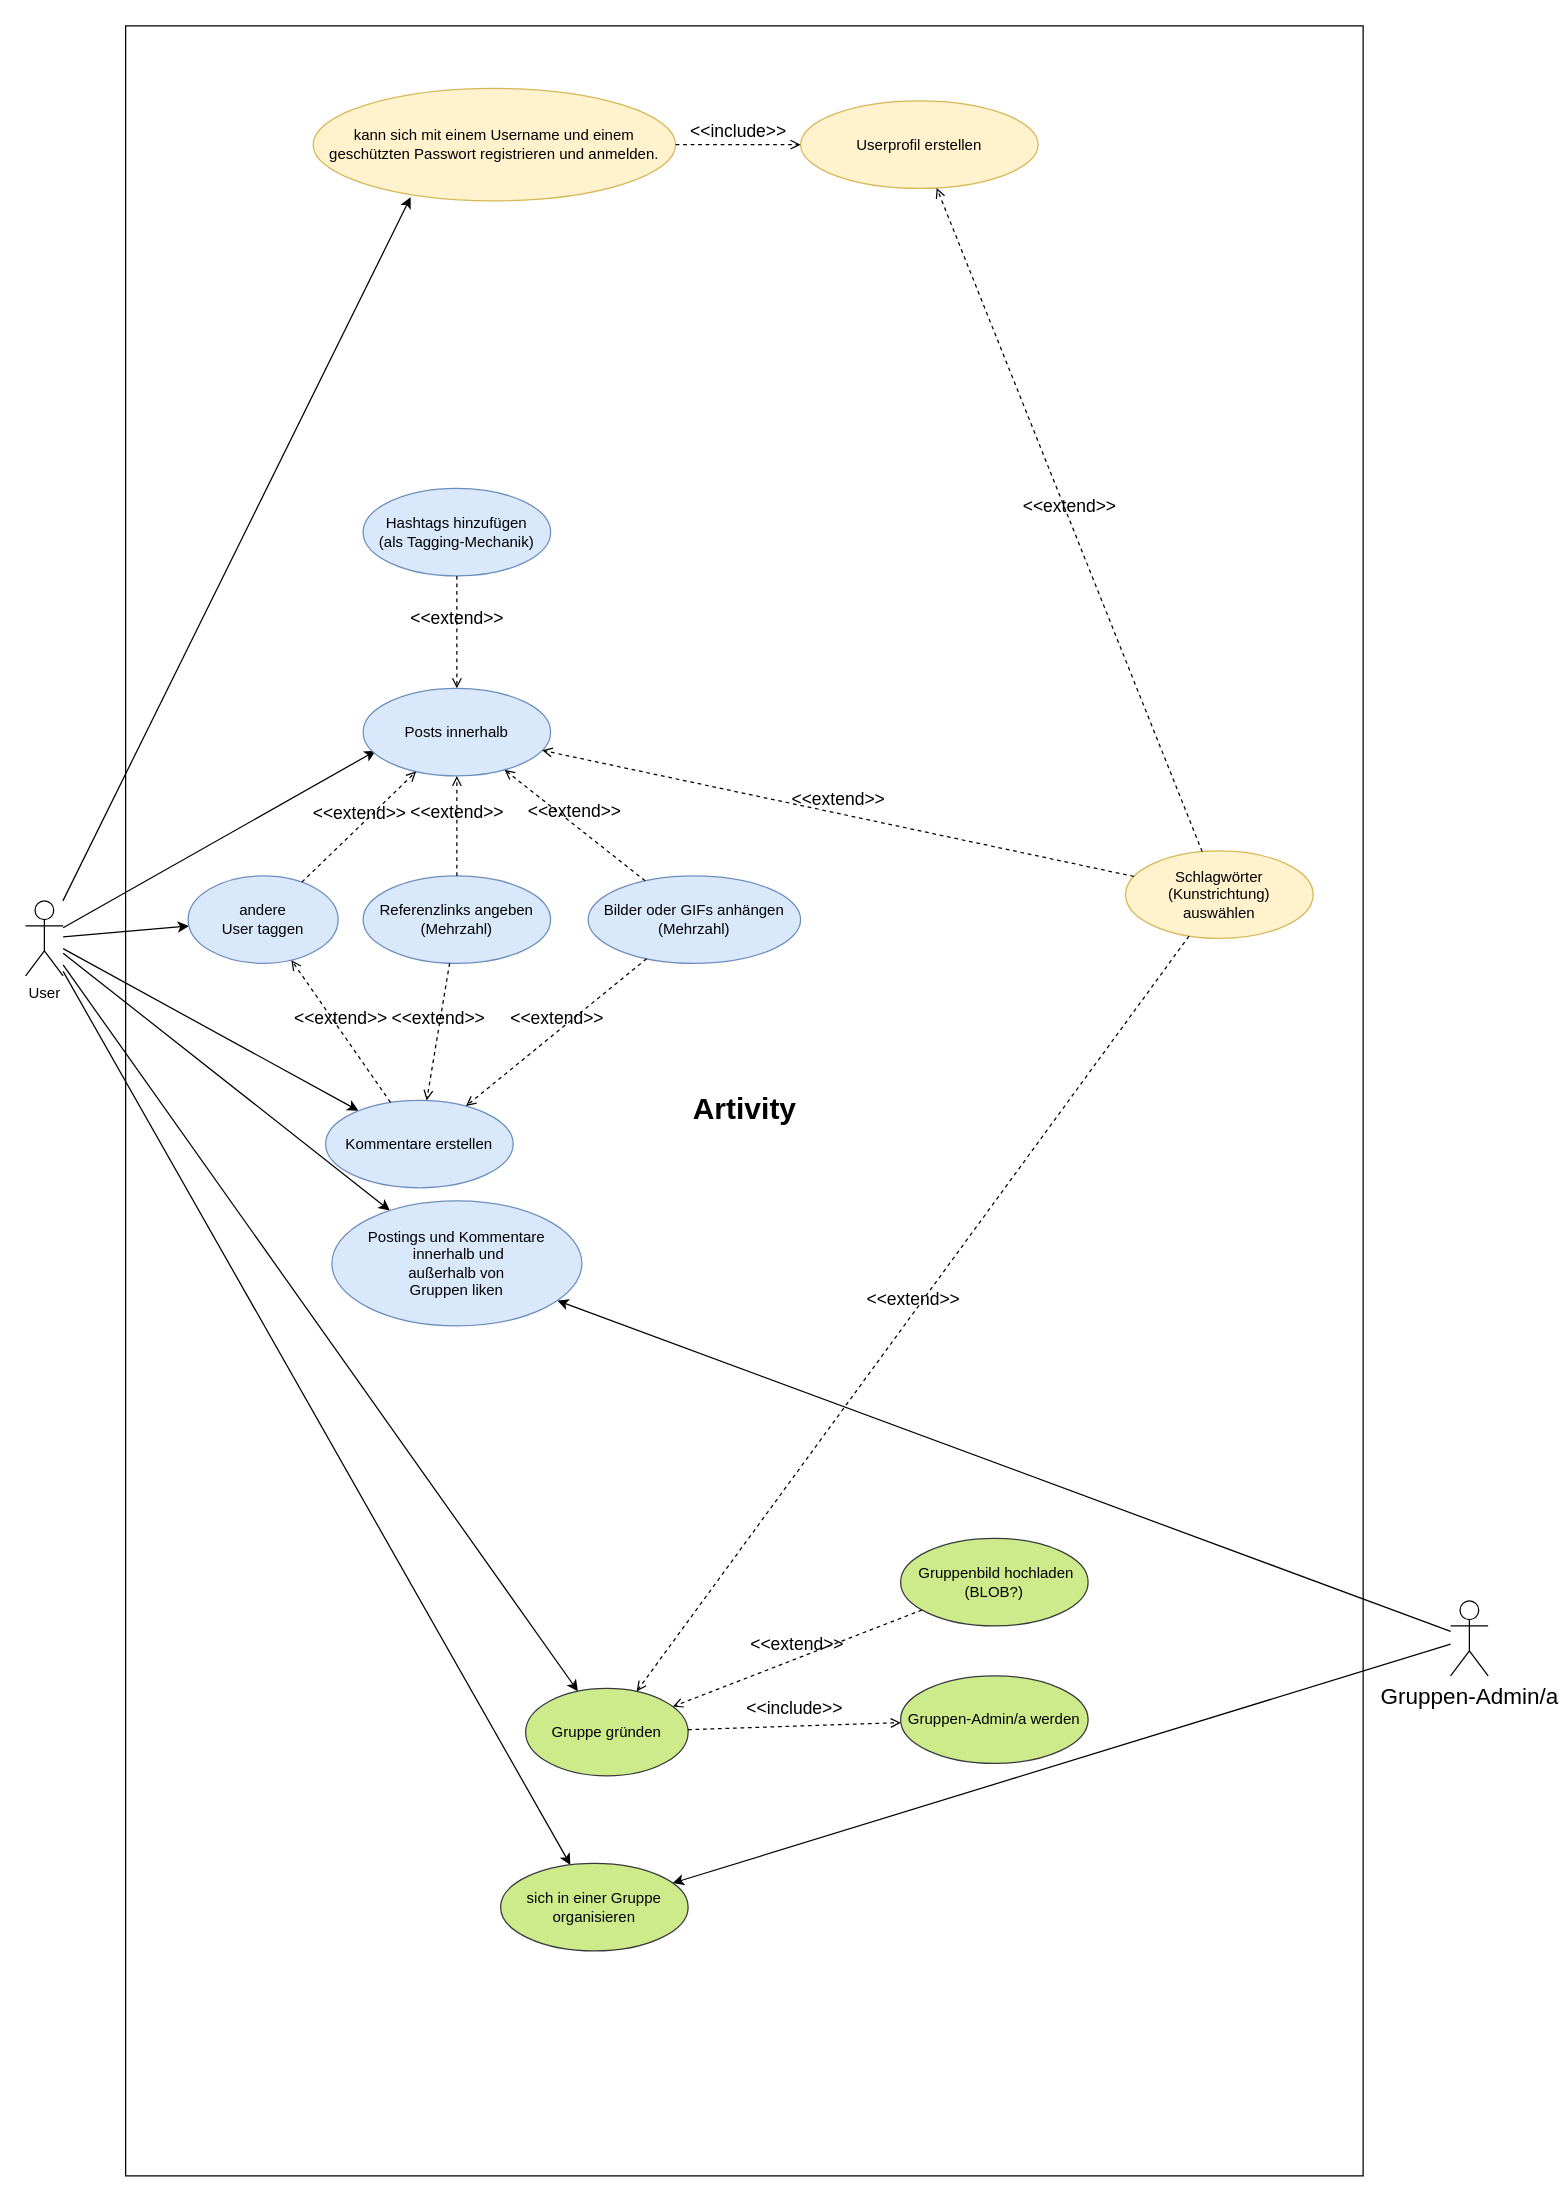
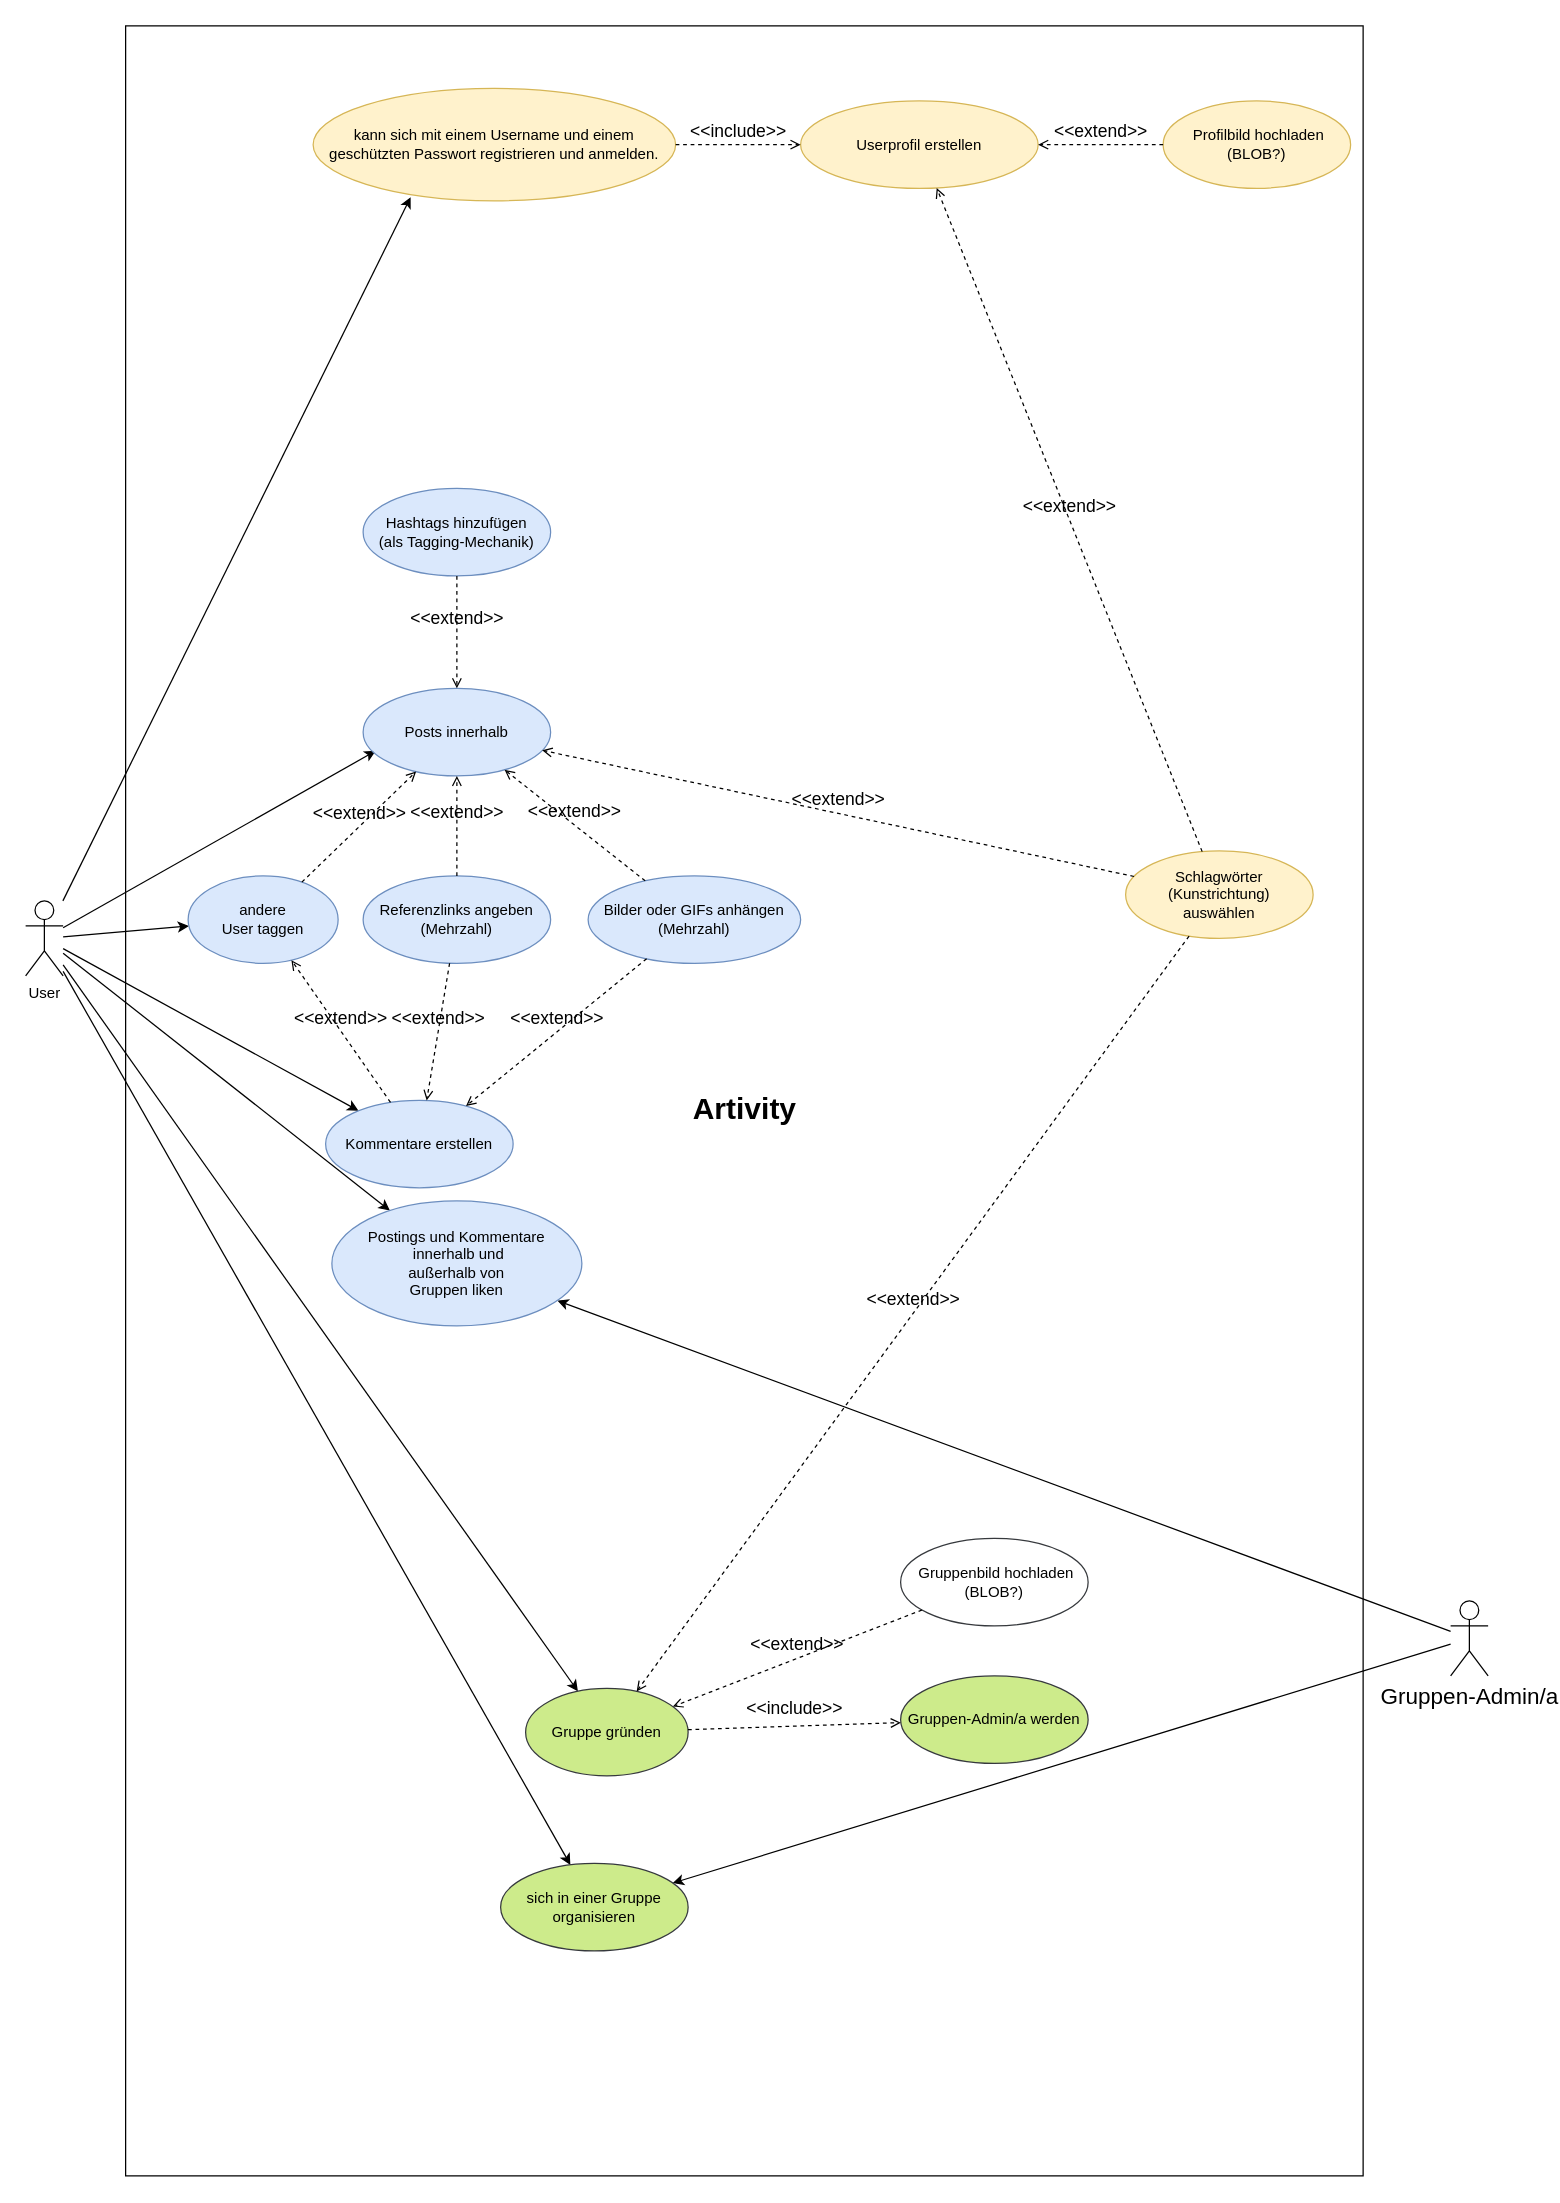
none -> (1102, 144)
none -> (1257, 144)
(994, 1582) -> (994, 1582)
